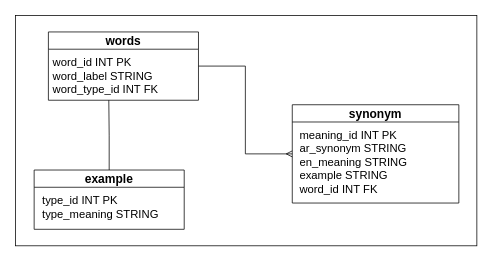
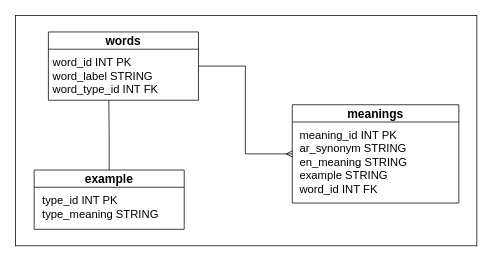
(375, 114) -> (375, 114)
